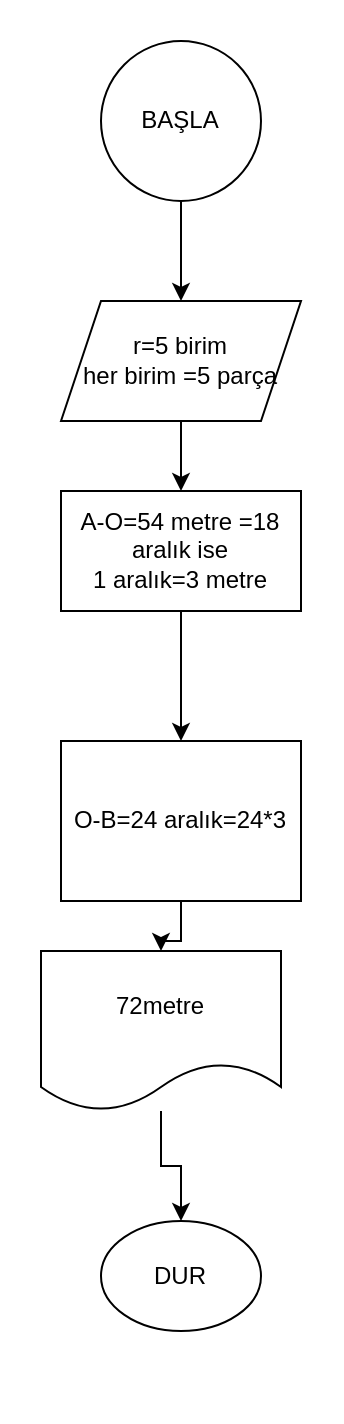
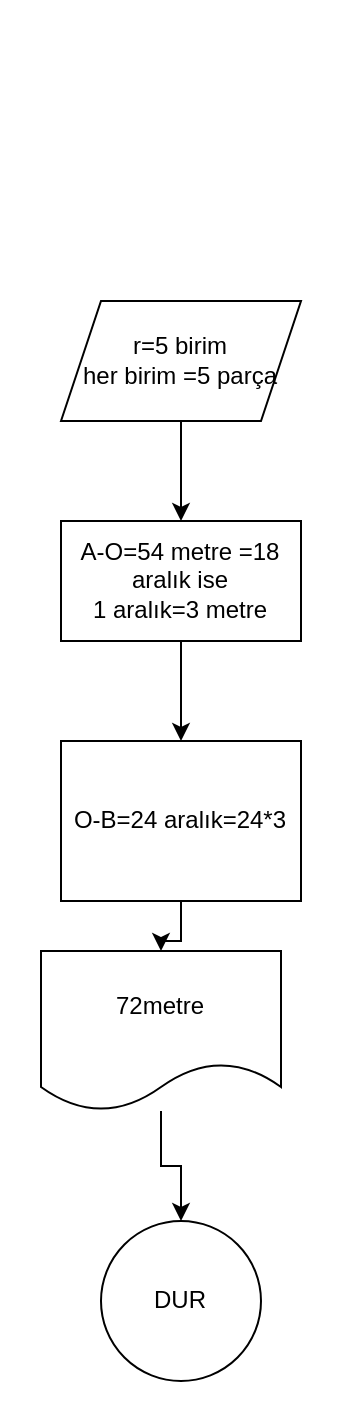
(181, 121) -> none
(181, 244) -> none
(181, 551) -> (181, 581)
(181, 1276) -> (181, 1301)
